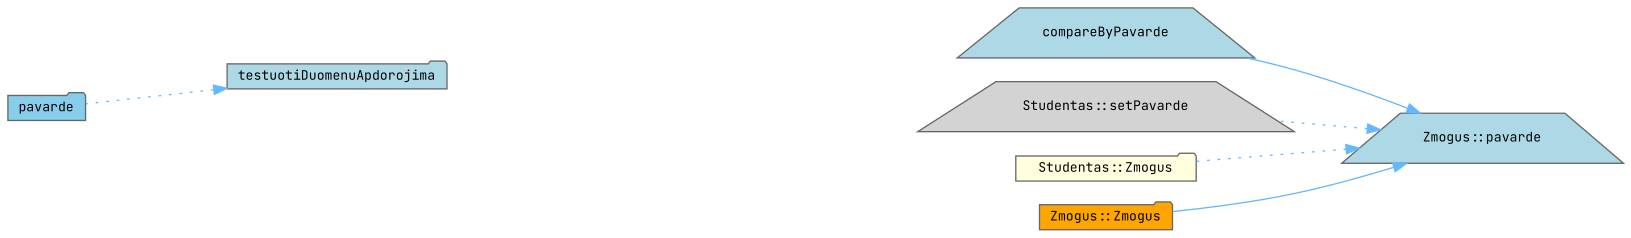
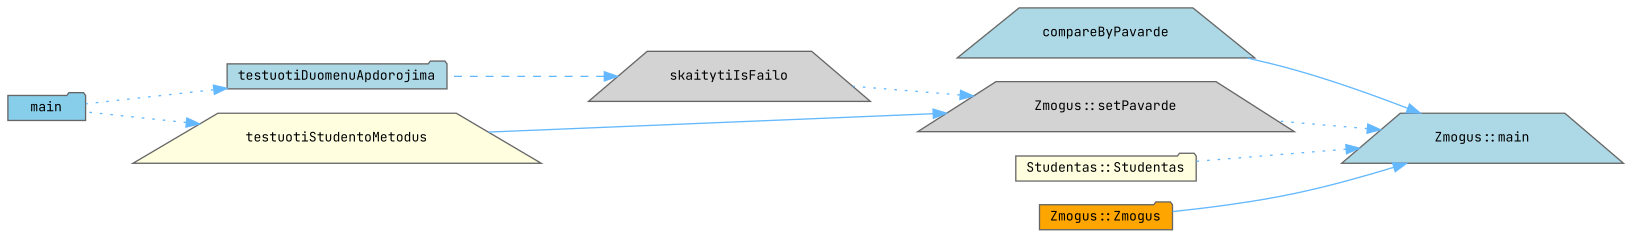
none -> (729, 76)
(1106, 107) -> (1106, 107)
(47, 108) -> (47, 108)
none -> (337, 138)
(1483, 138) -> (1483, 138)
(1106, 169) -> (1106, 169)
